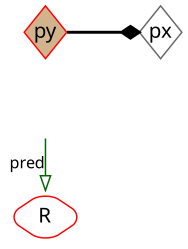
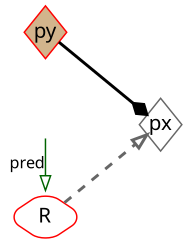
none -> (100, 174)
